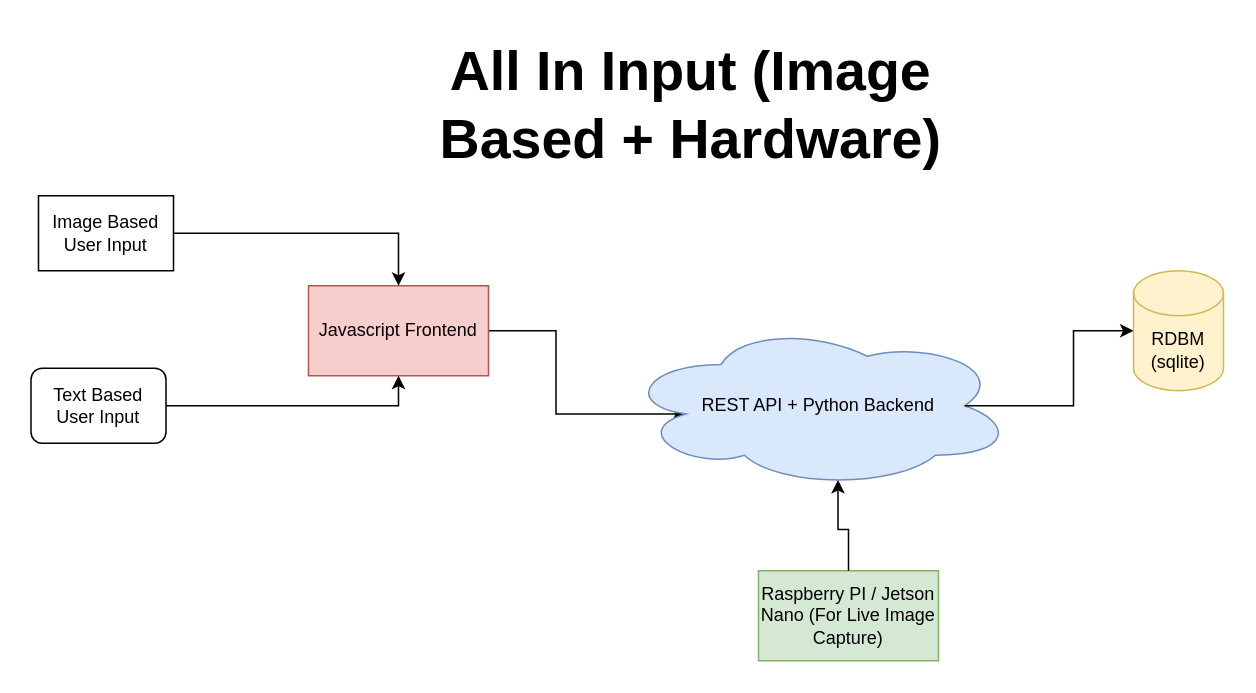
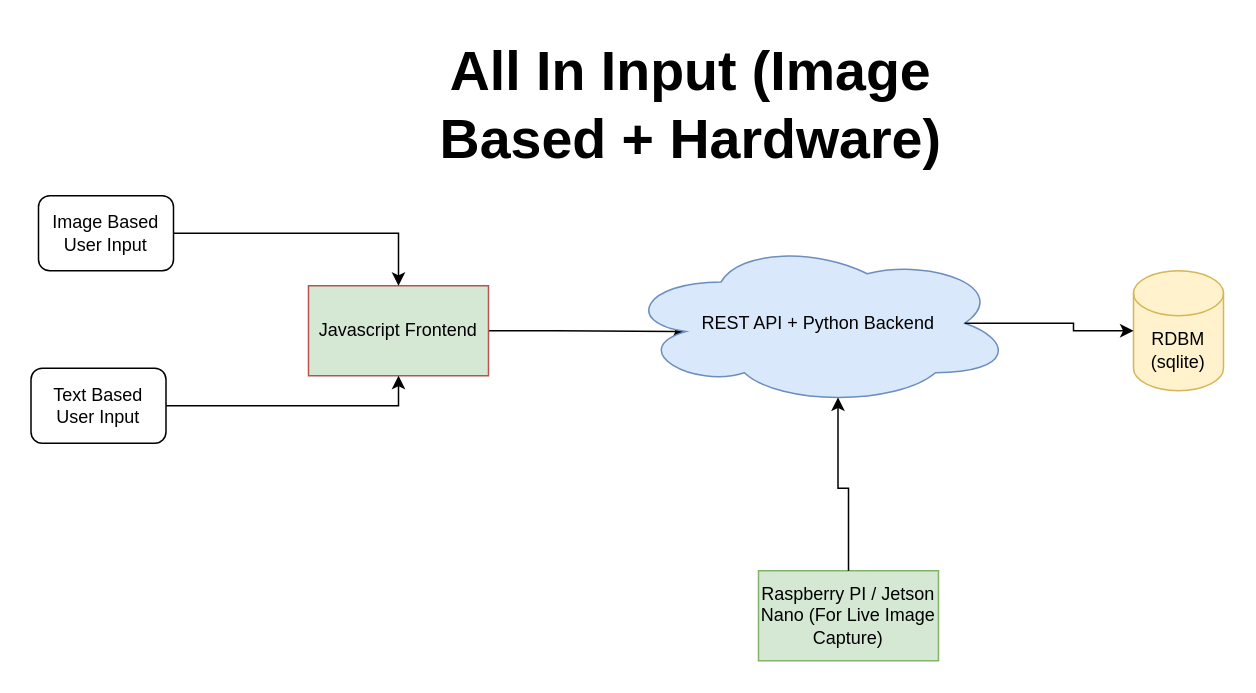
(106, 233) -> (106, 233)
(398, 331) -> (398, 331)
(818, 406) -> (818, 323)
